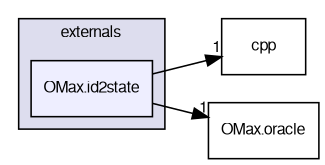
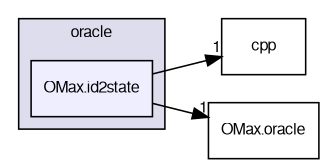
(92, 33) -> (92, 33)
